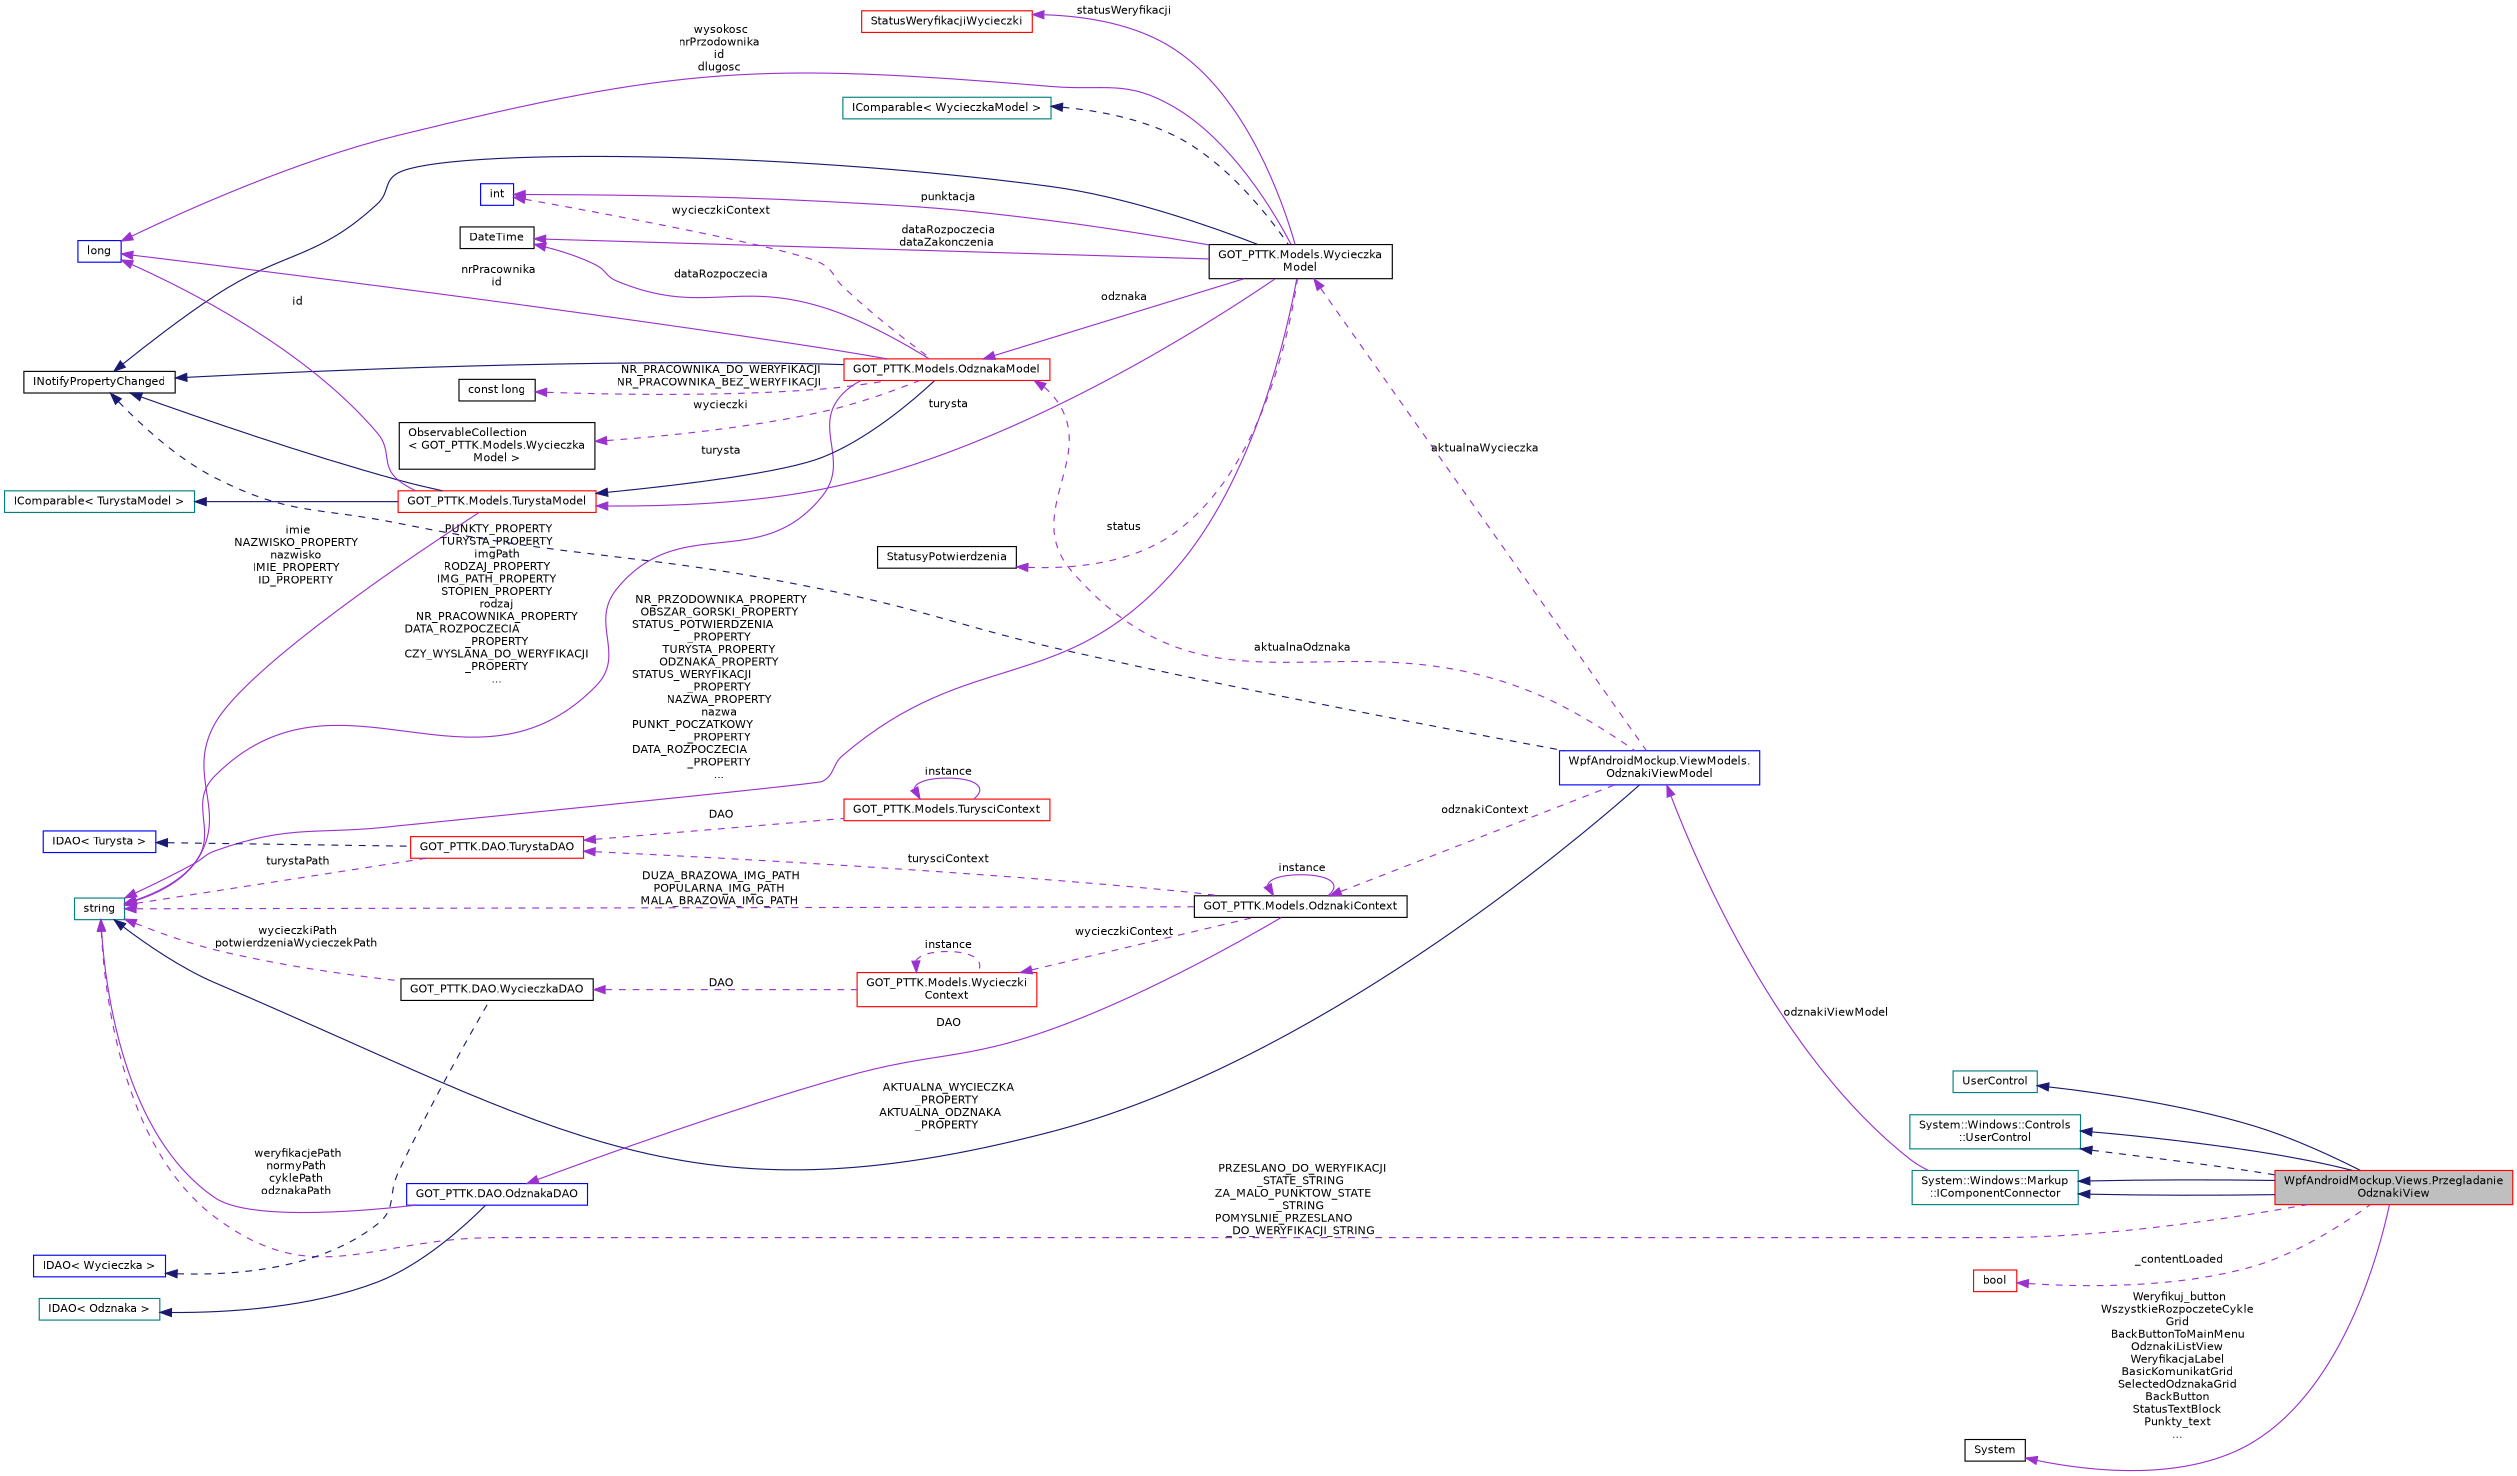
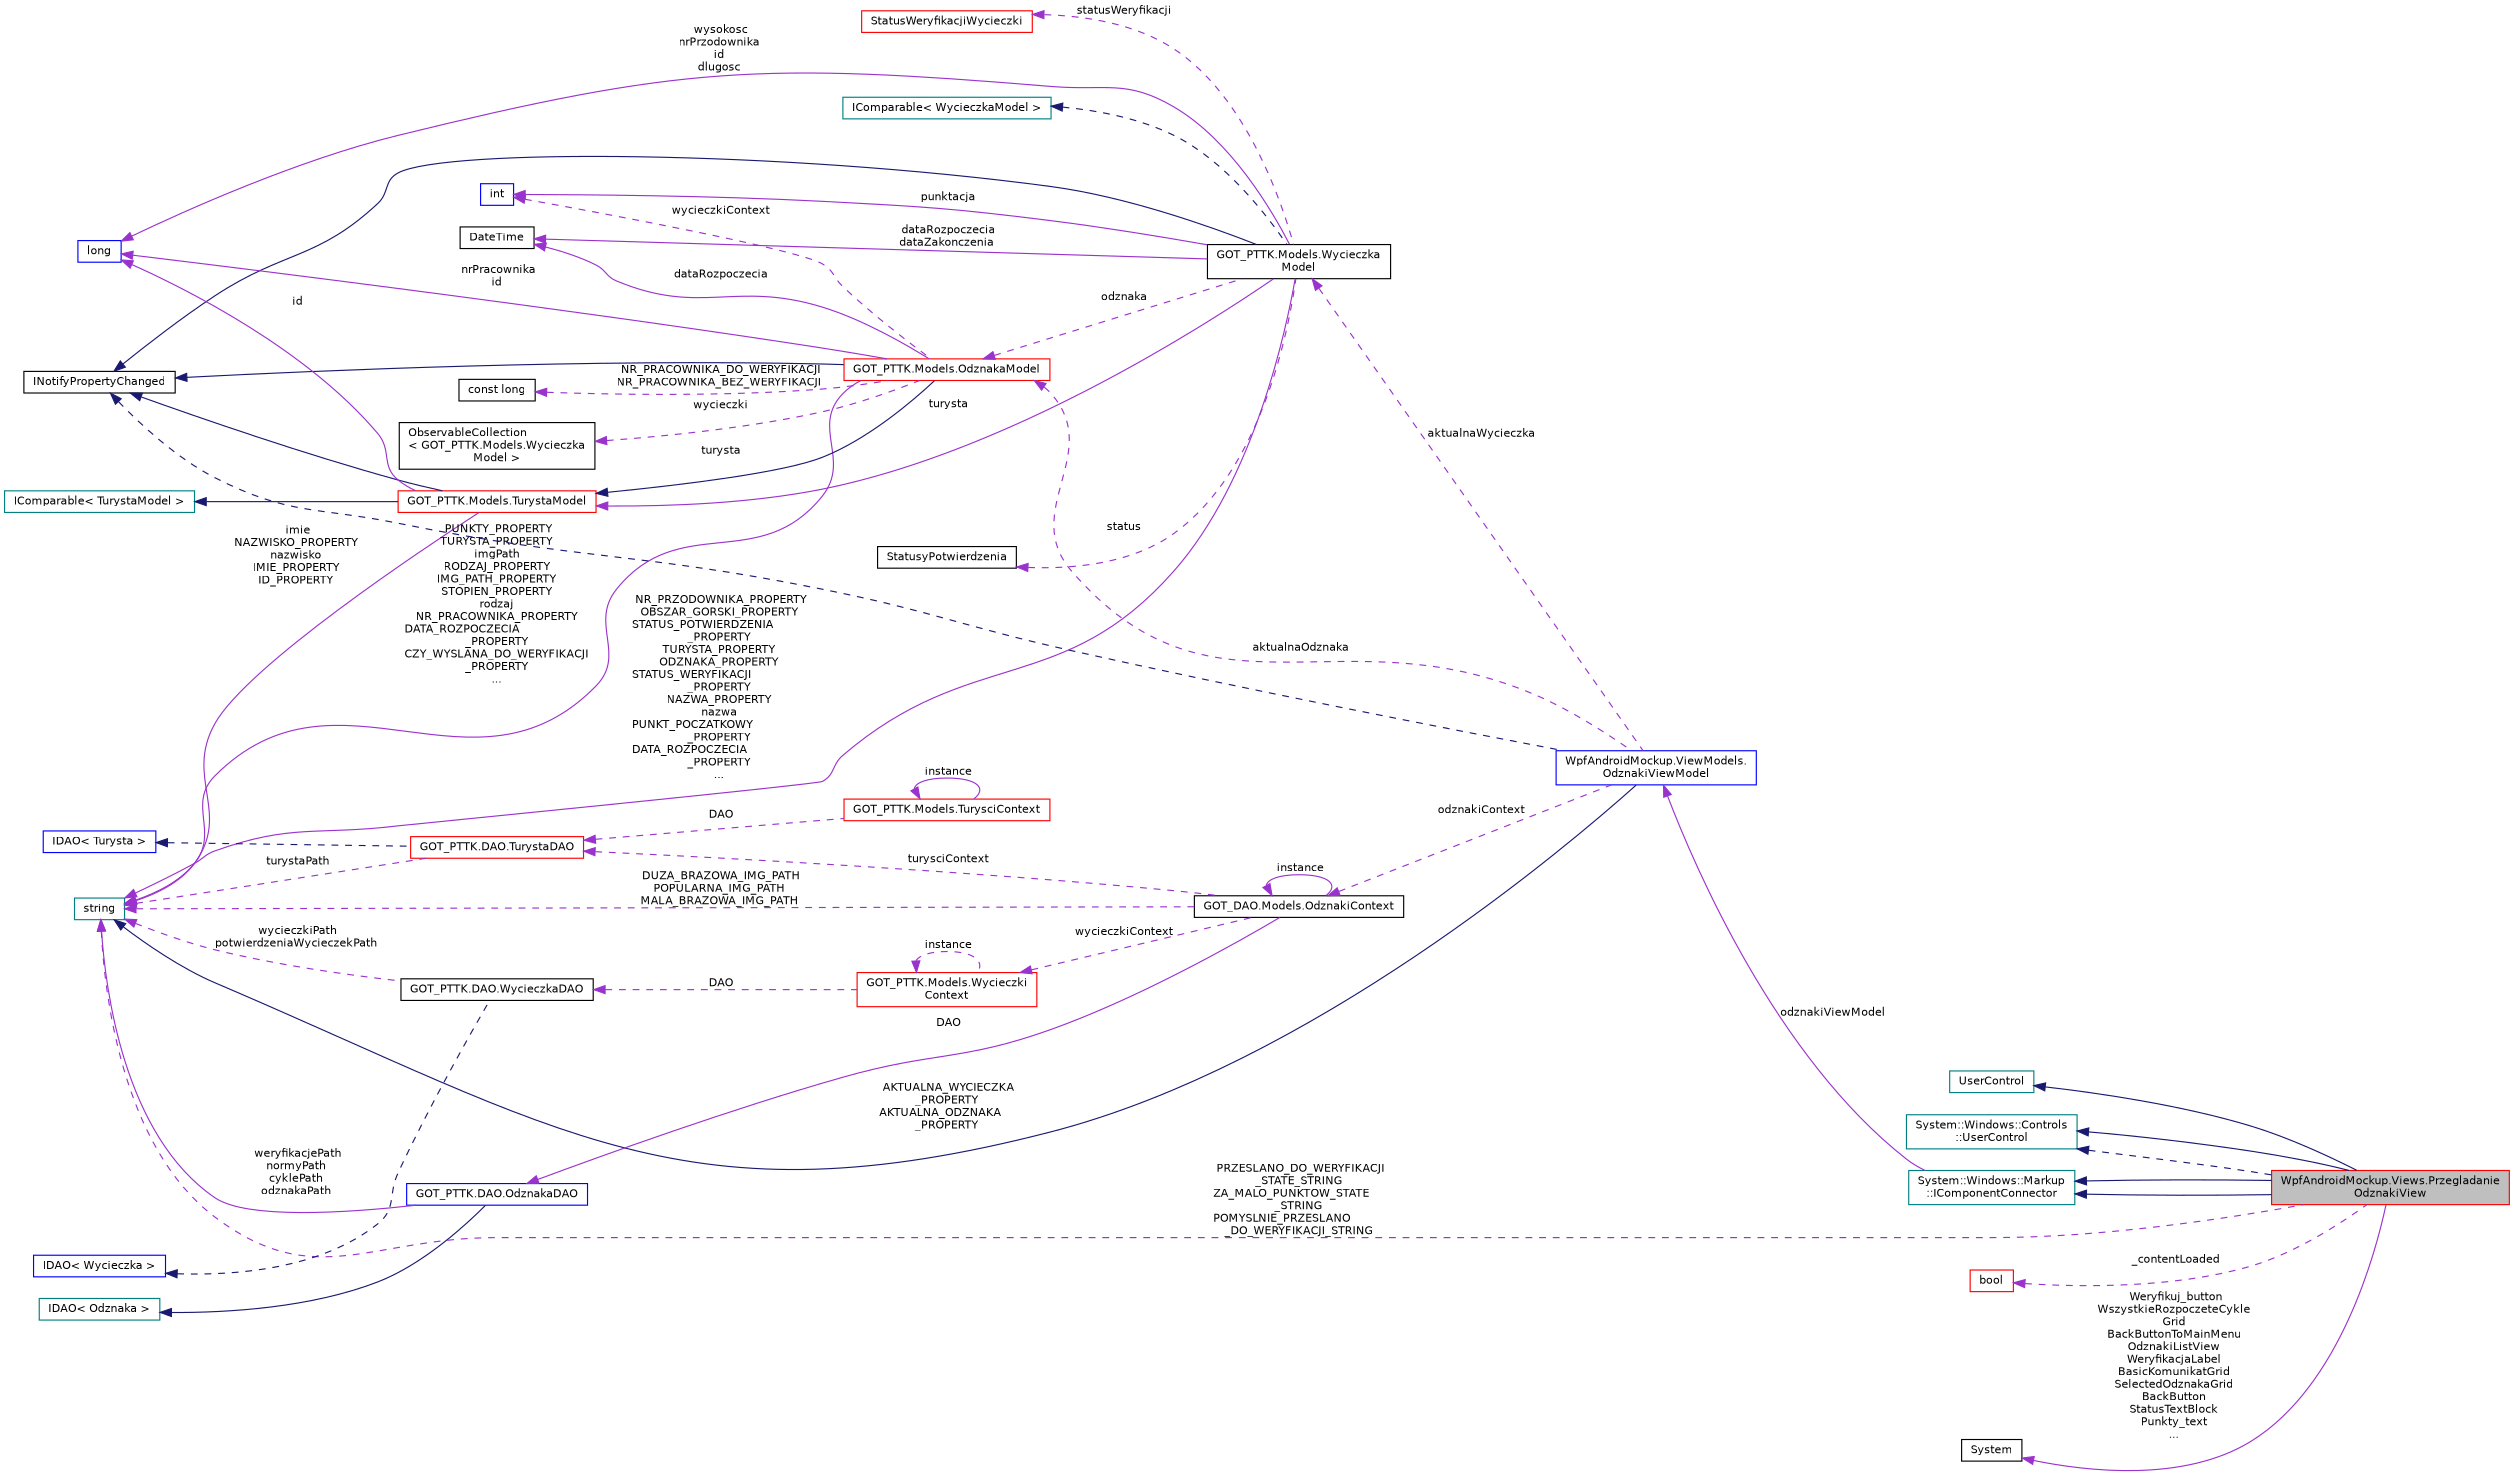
(1211, 82) -> (1210, 81)
(1119, 317) -> (1118, 317)
(1301, 907) -> (1299, 907)
